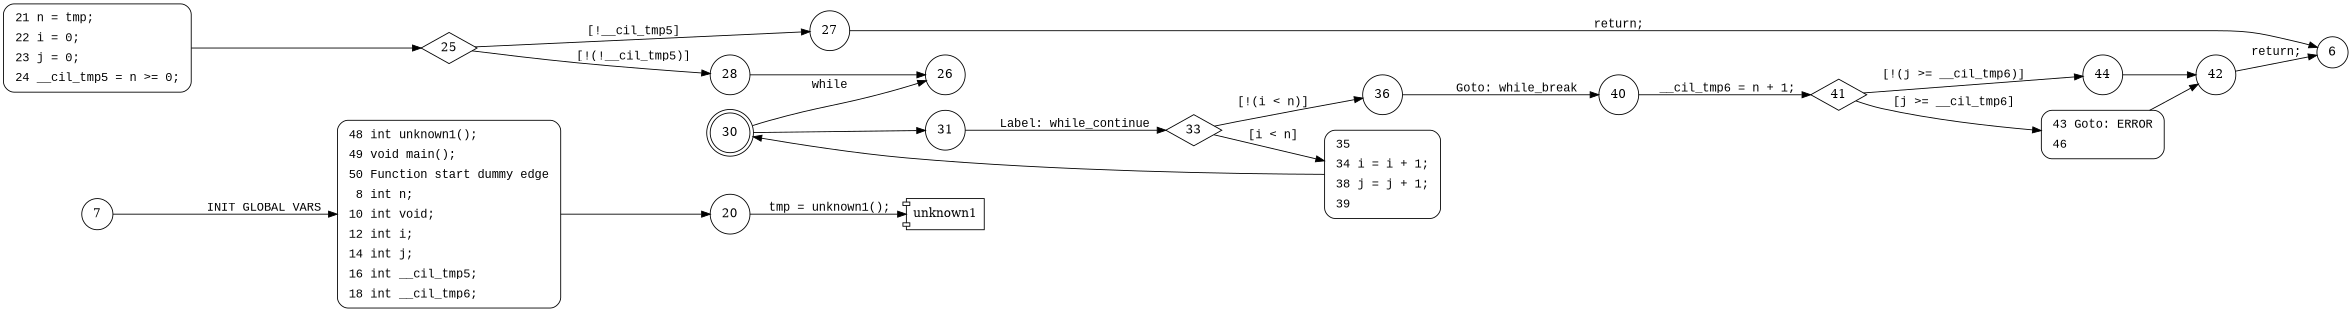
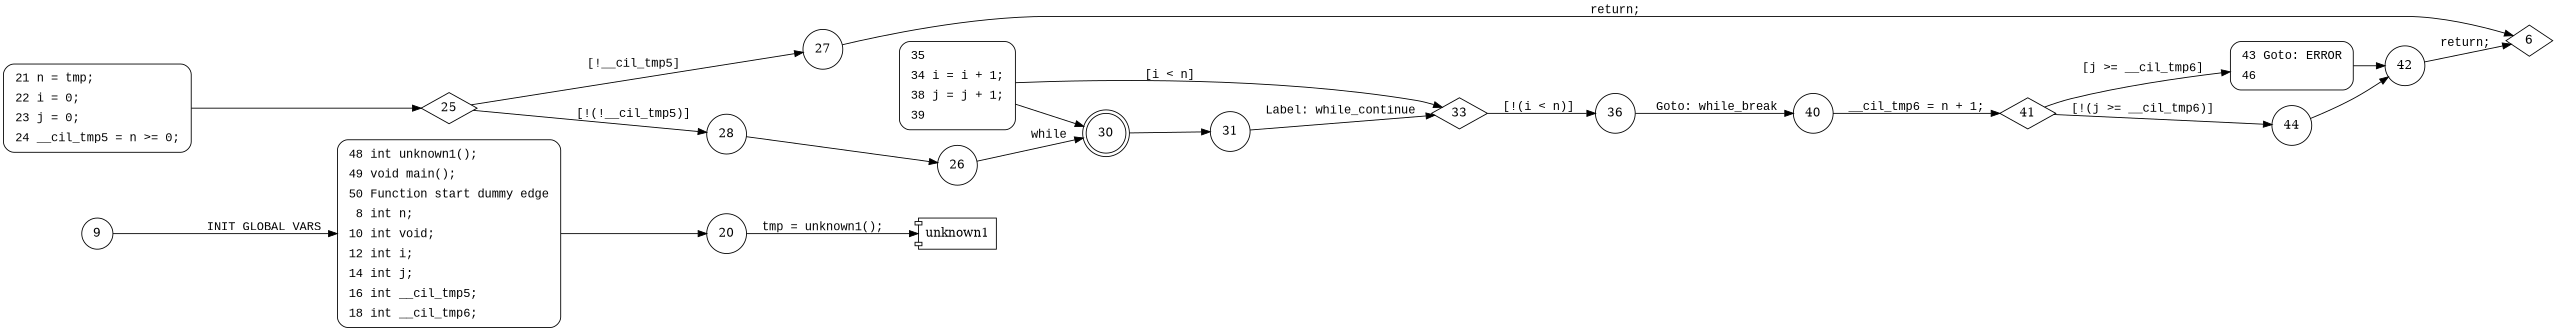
(2333, 52) -> (2529, 41)
(835, 105) -> (1026, 151)
(1265, 147) -> (1225, 83)
(97, 214) -> (97, 234)
